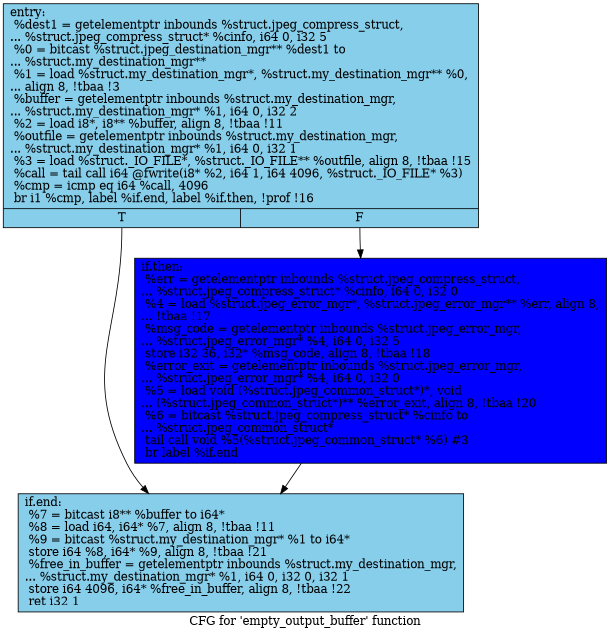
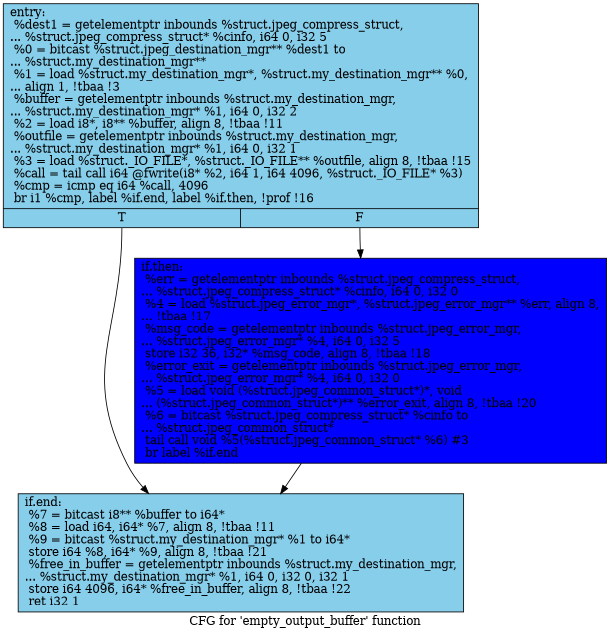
(65, 87) -> (65, 87)
